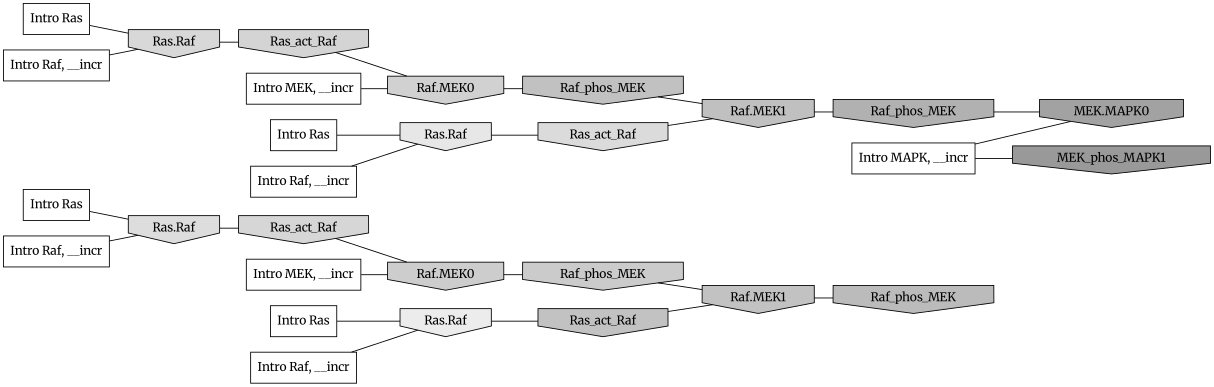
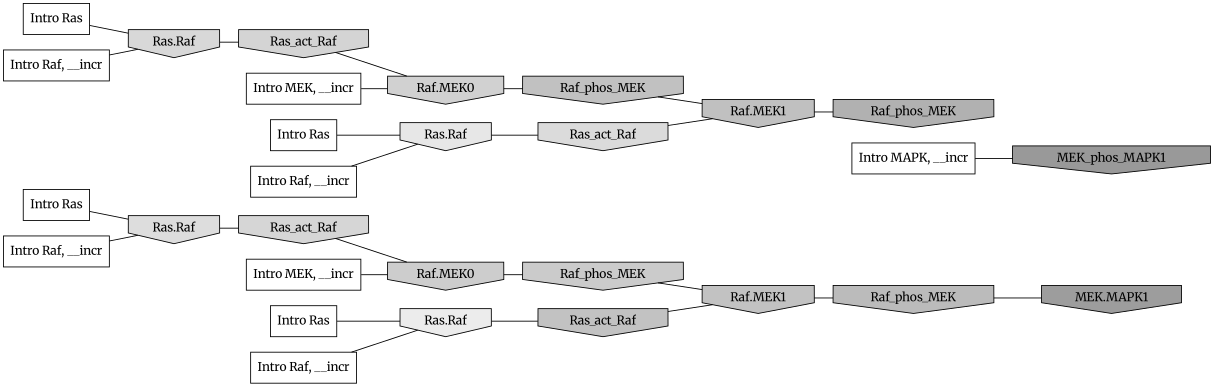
(1112, 112) -> none
none -> (1112, 298)
